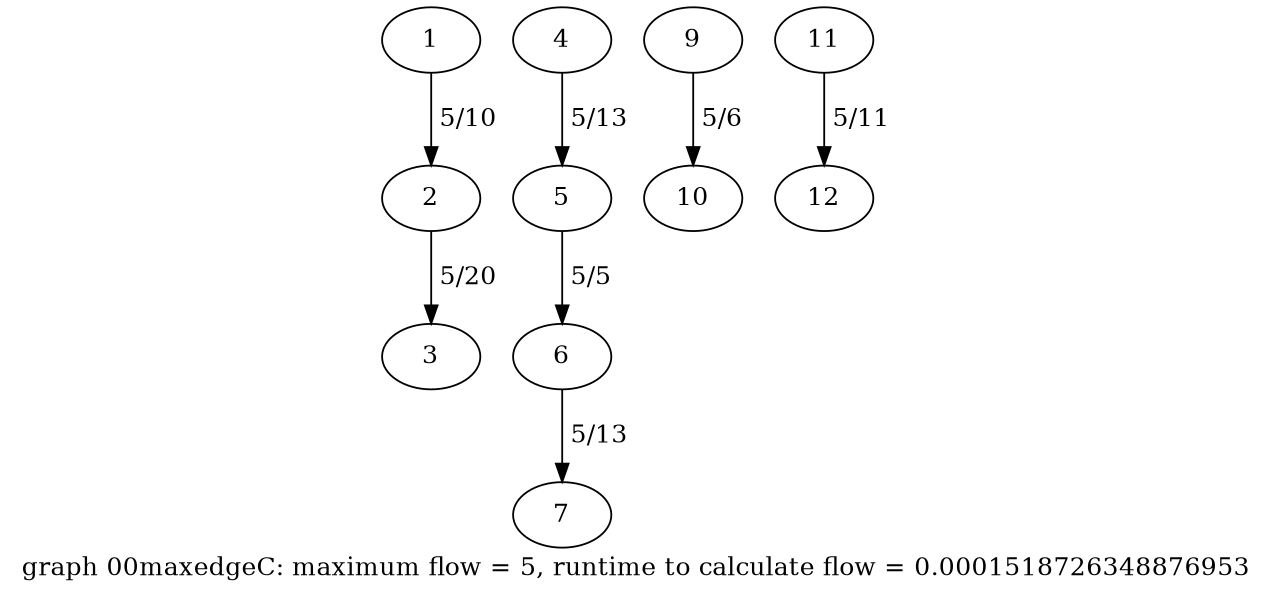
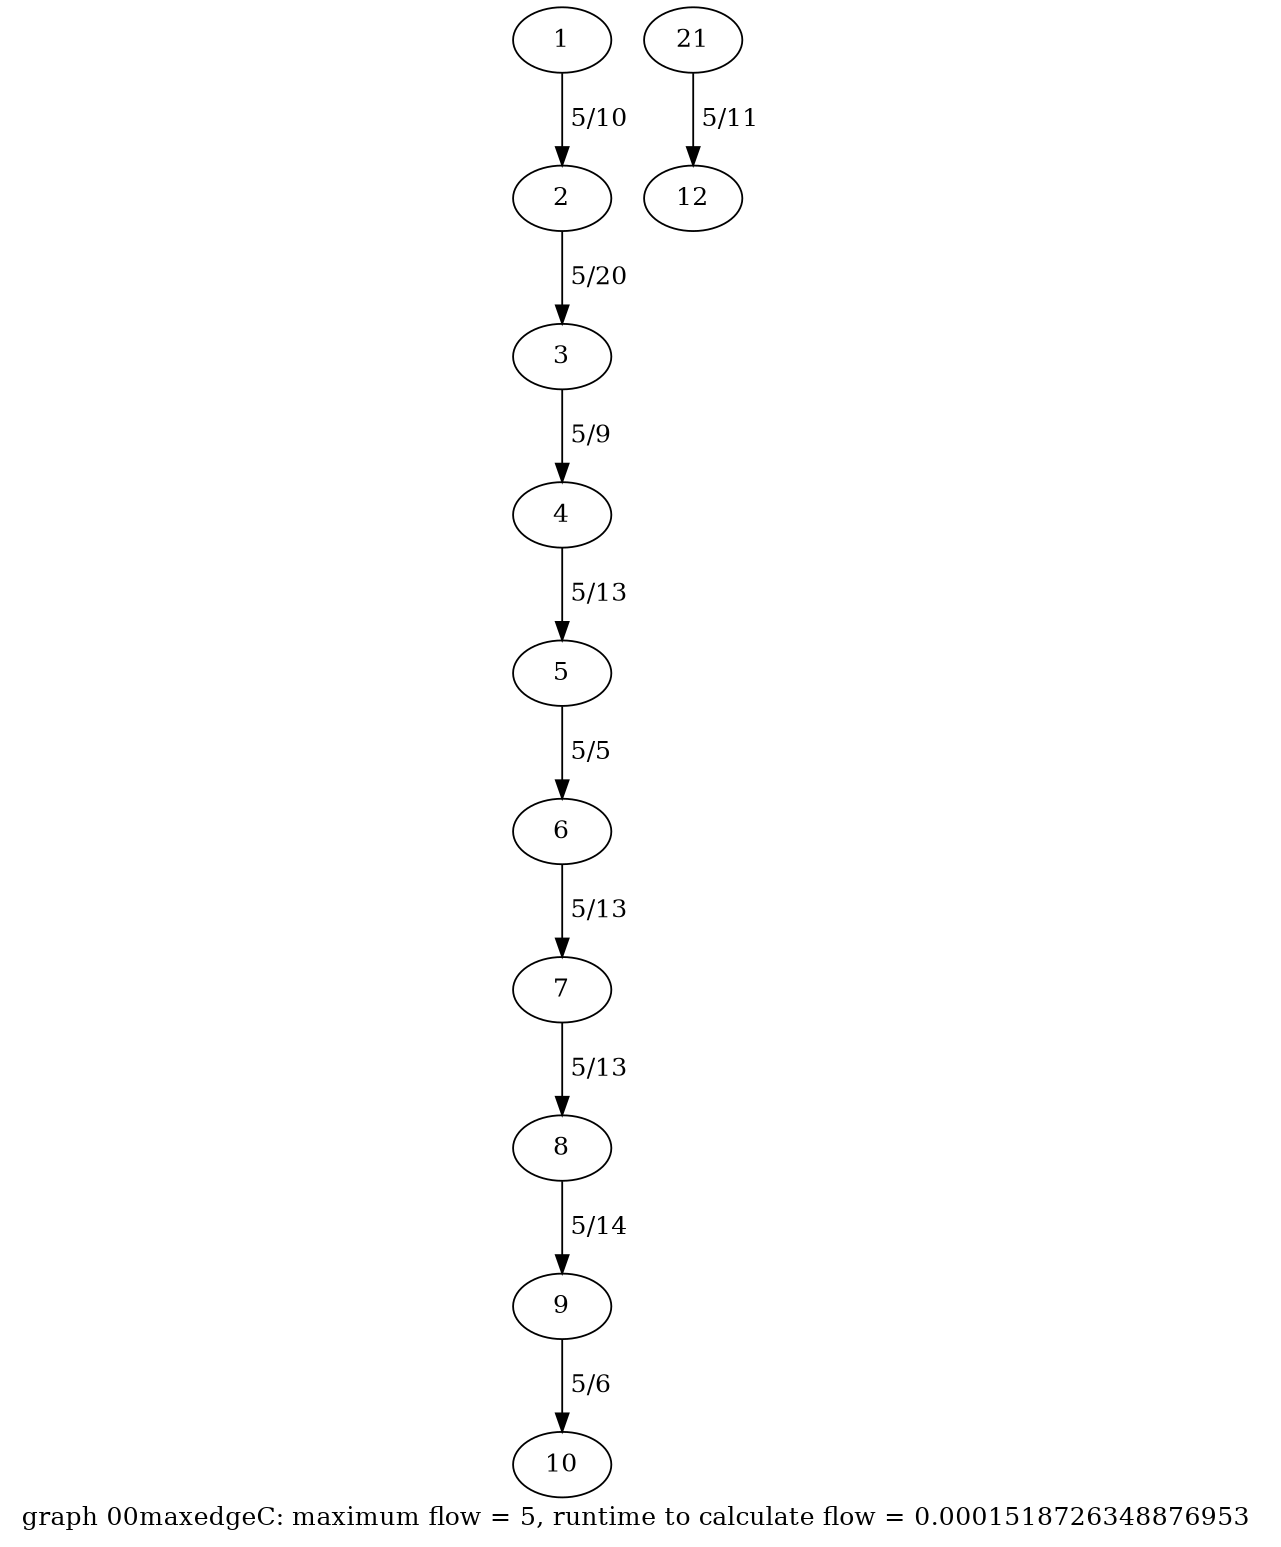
(824, 40) -> (693, 40)
none -> (562, 427)
none -> (562, 1148)
